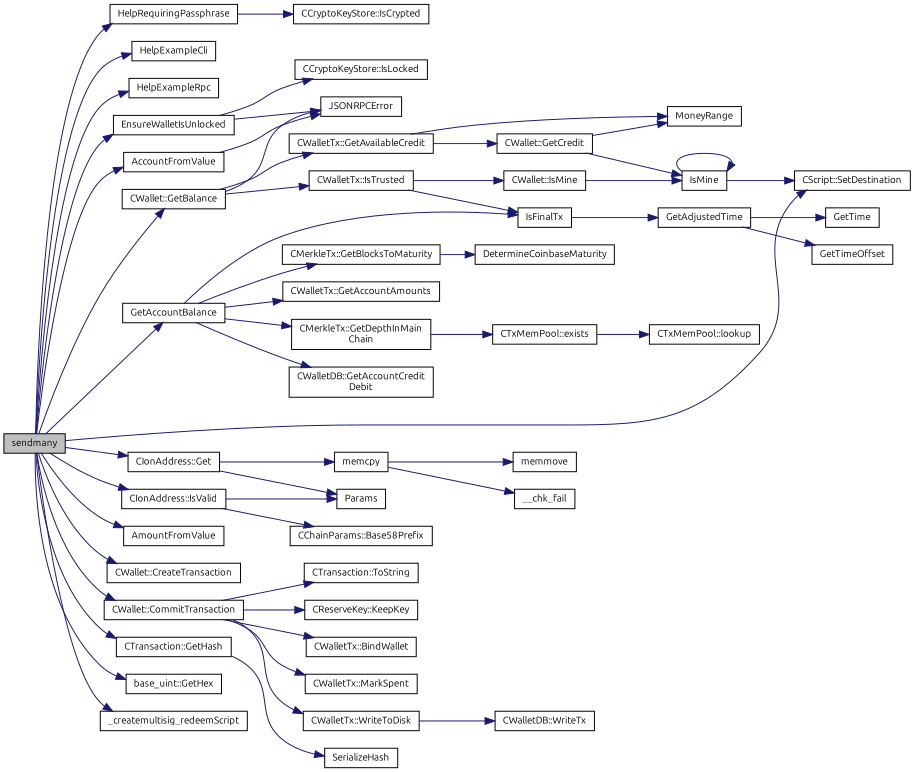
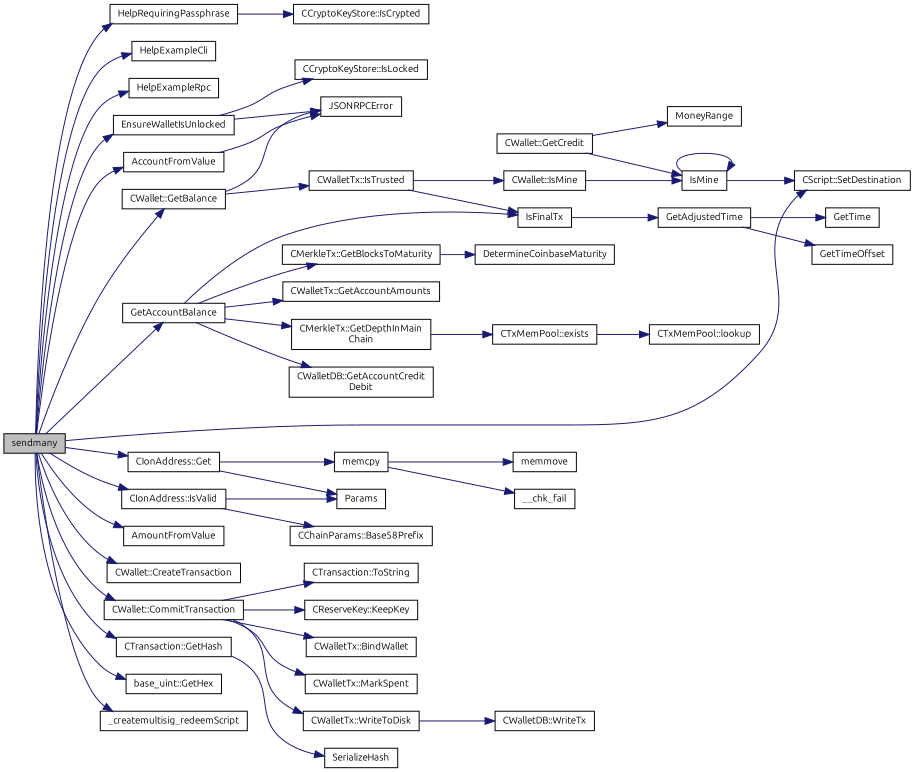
(361, 144) -> none
